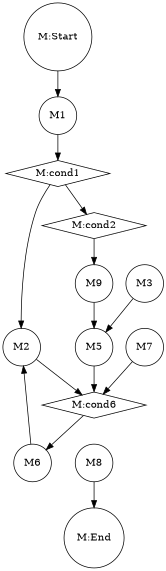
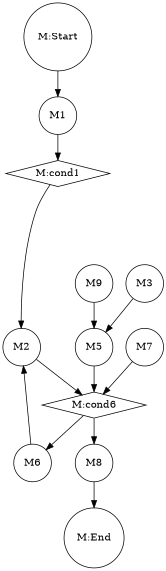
(94, 226) -> none
none -> (94, 427)
